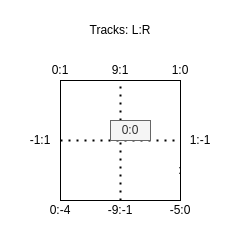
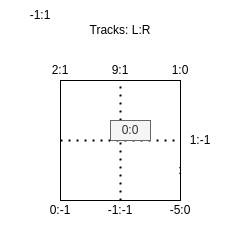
(61, 71) -> (61, 71)
(41, 141) -> (41, 16)
(61, 211) -> (61, 211)
(121, 211) -> (121, 211)
